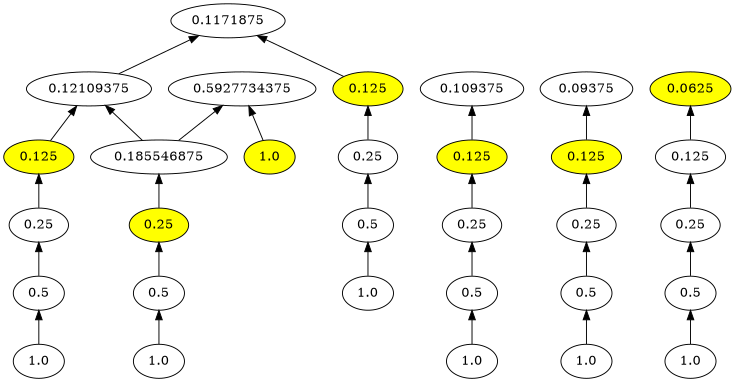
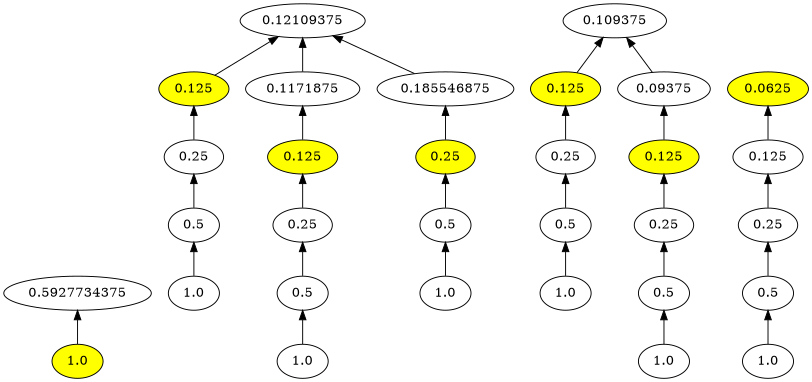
(154, 57) -> (303, 59)
none -> (642, 59)
(197, 126) -> none
